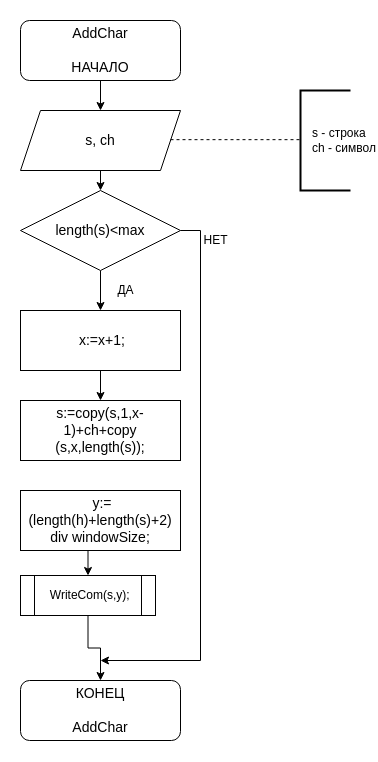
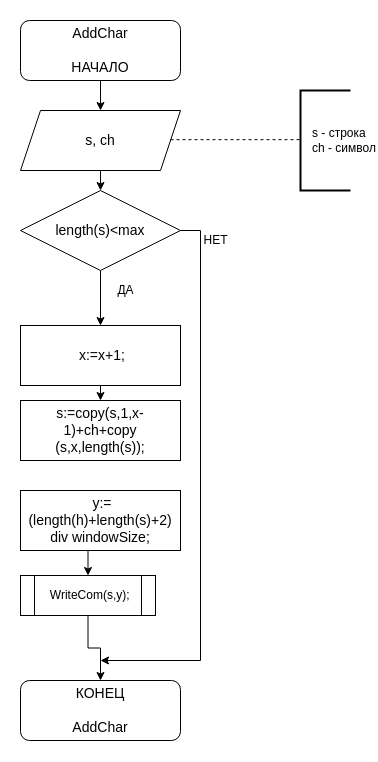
(101, 341) -> (101, 356)
